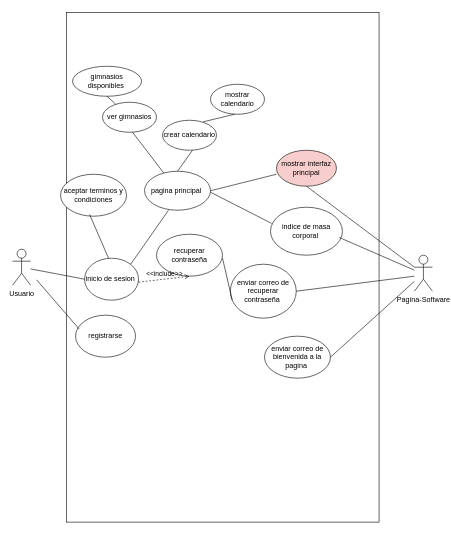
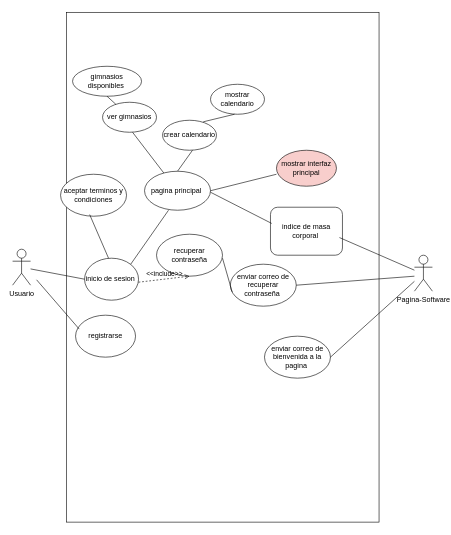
(360, 227) -> none
(306, 231) -> (306, 231)
(263, 291) -> (263, 285)
